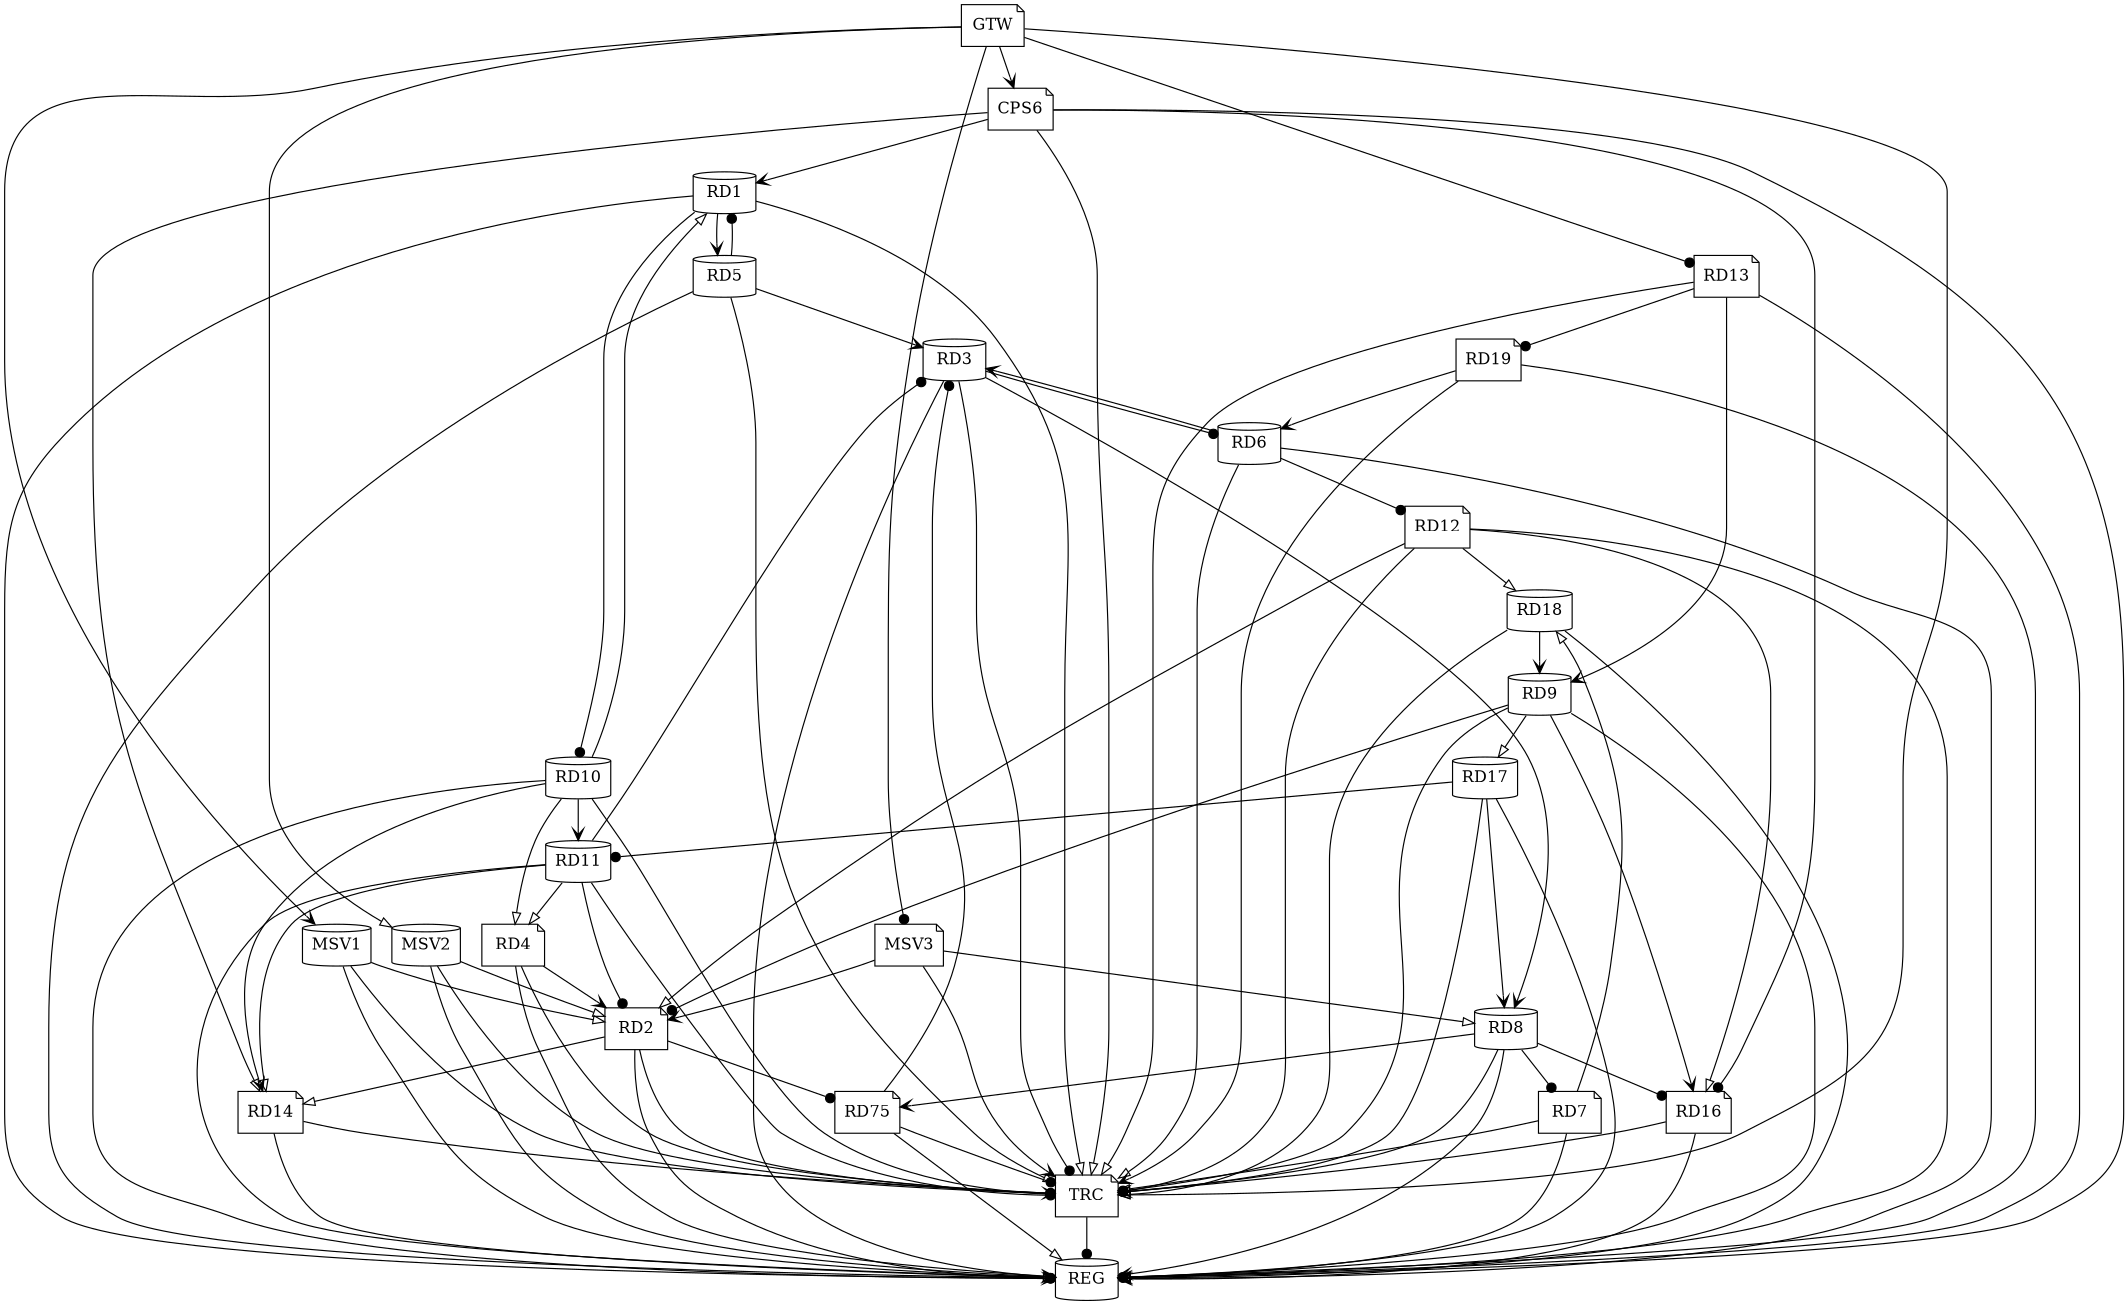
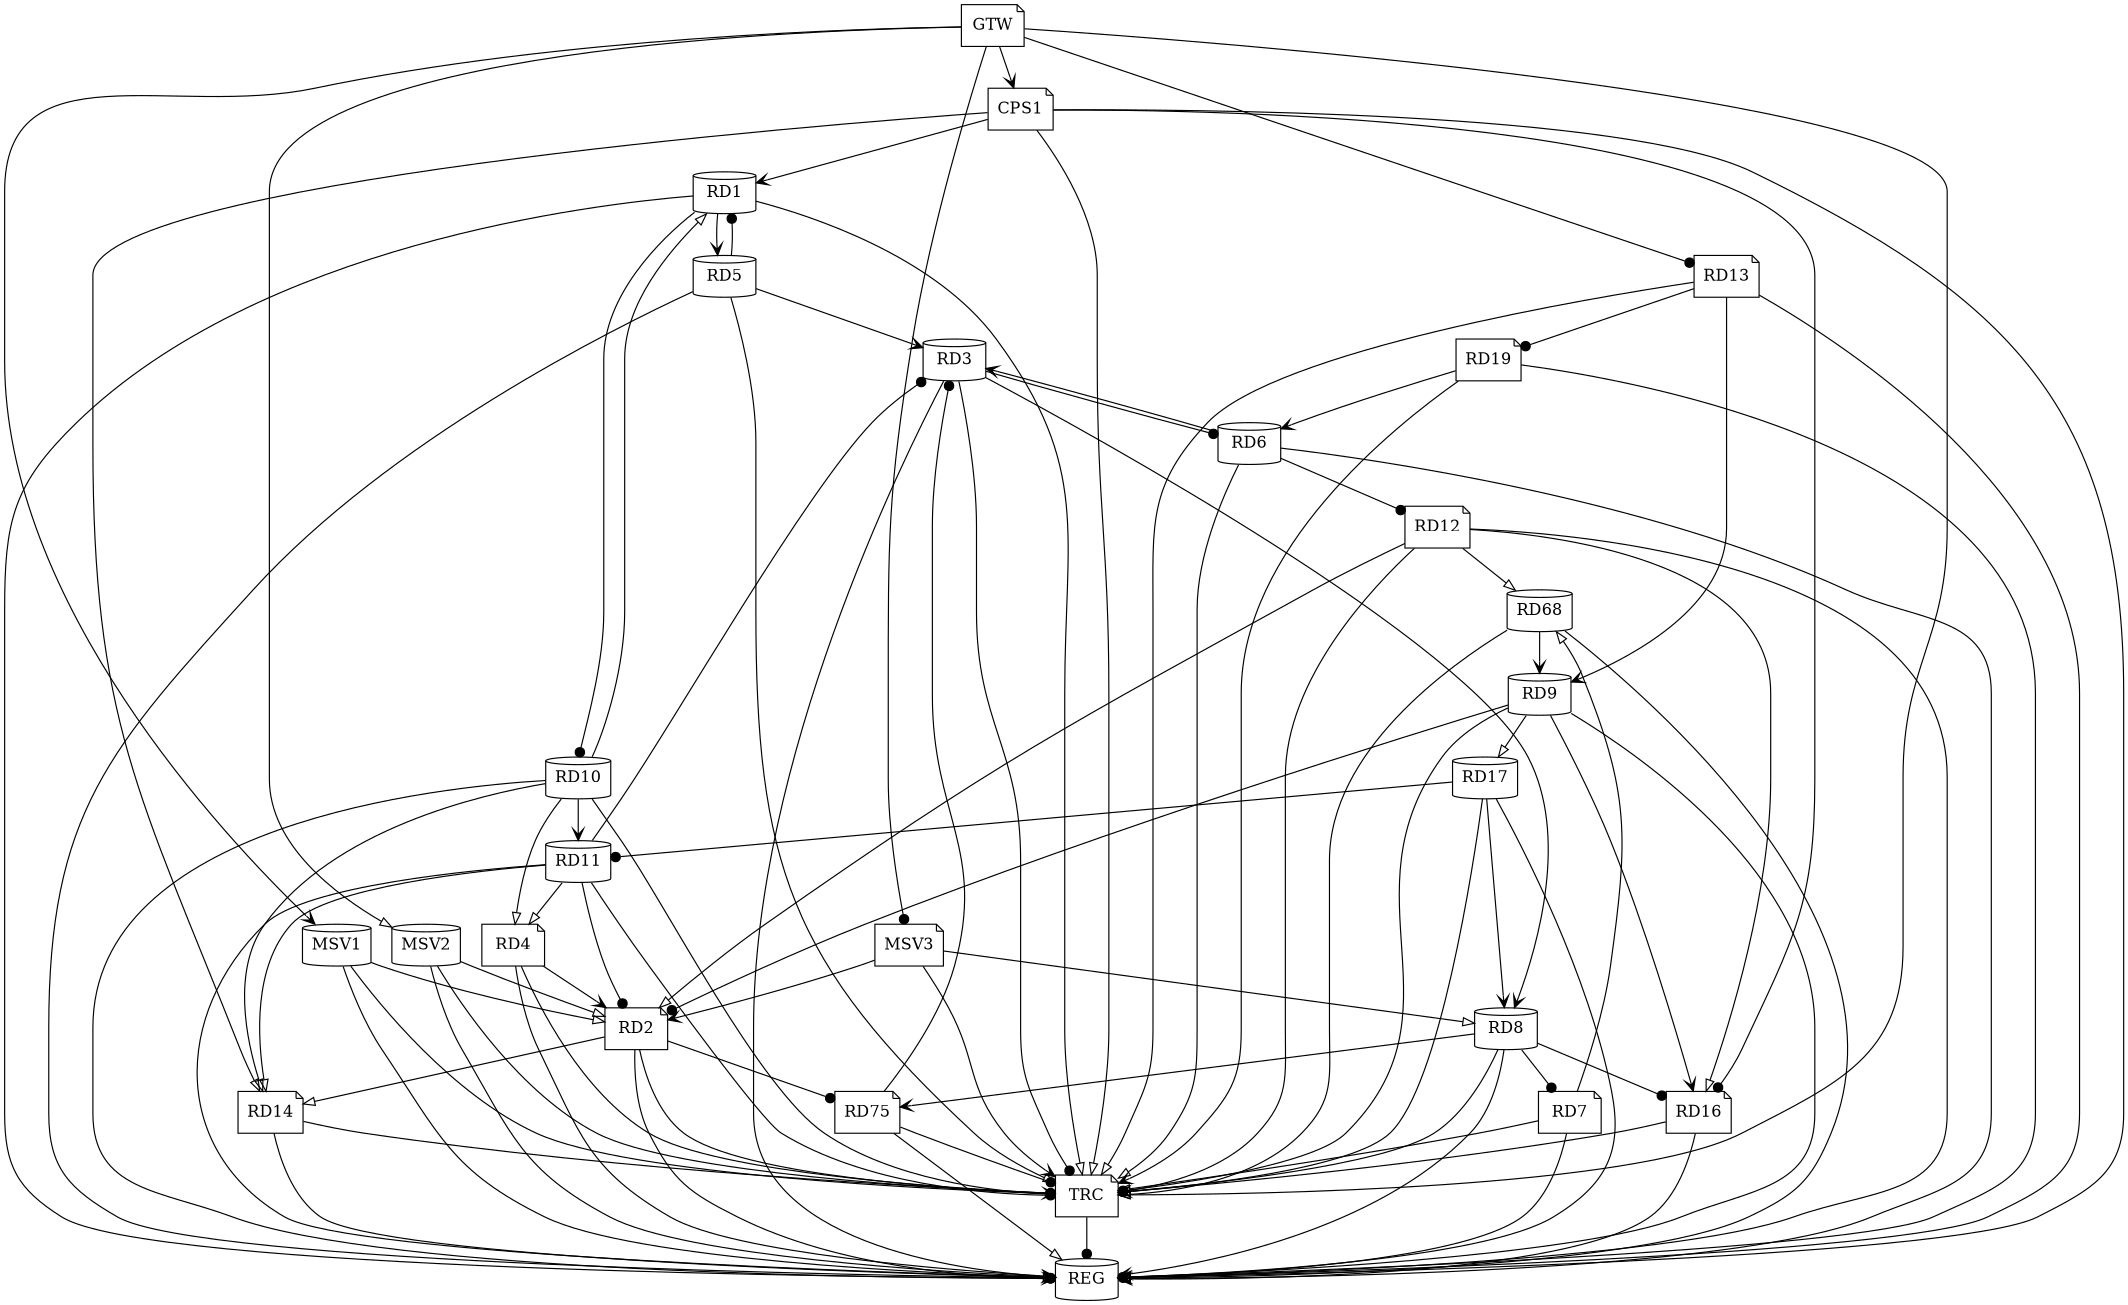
(1021, 109) -> (1021, 109)
(1540, 611) -> (1540, 611)
(332, 862) -> (332, 862)
